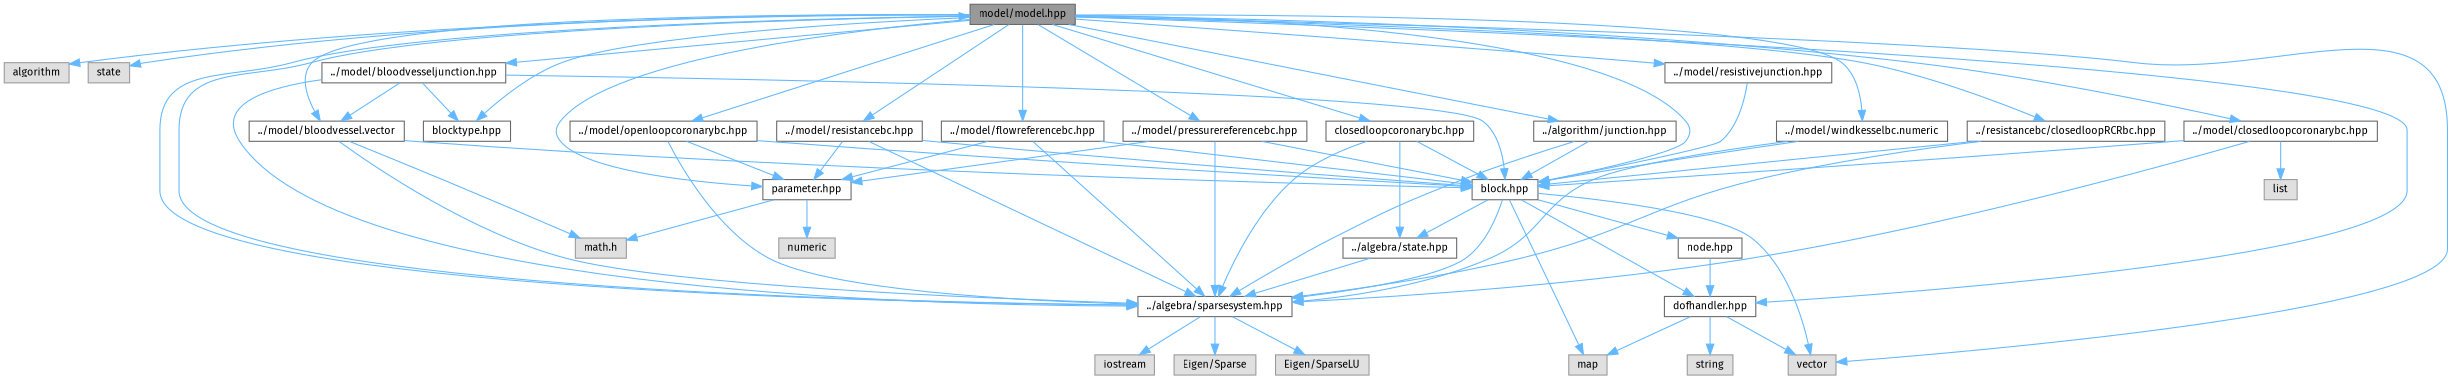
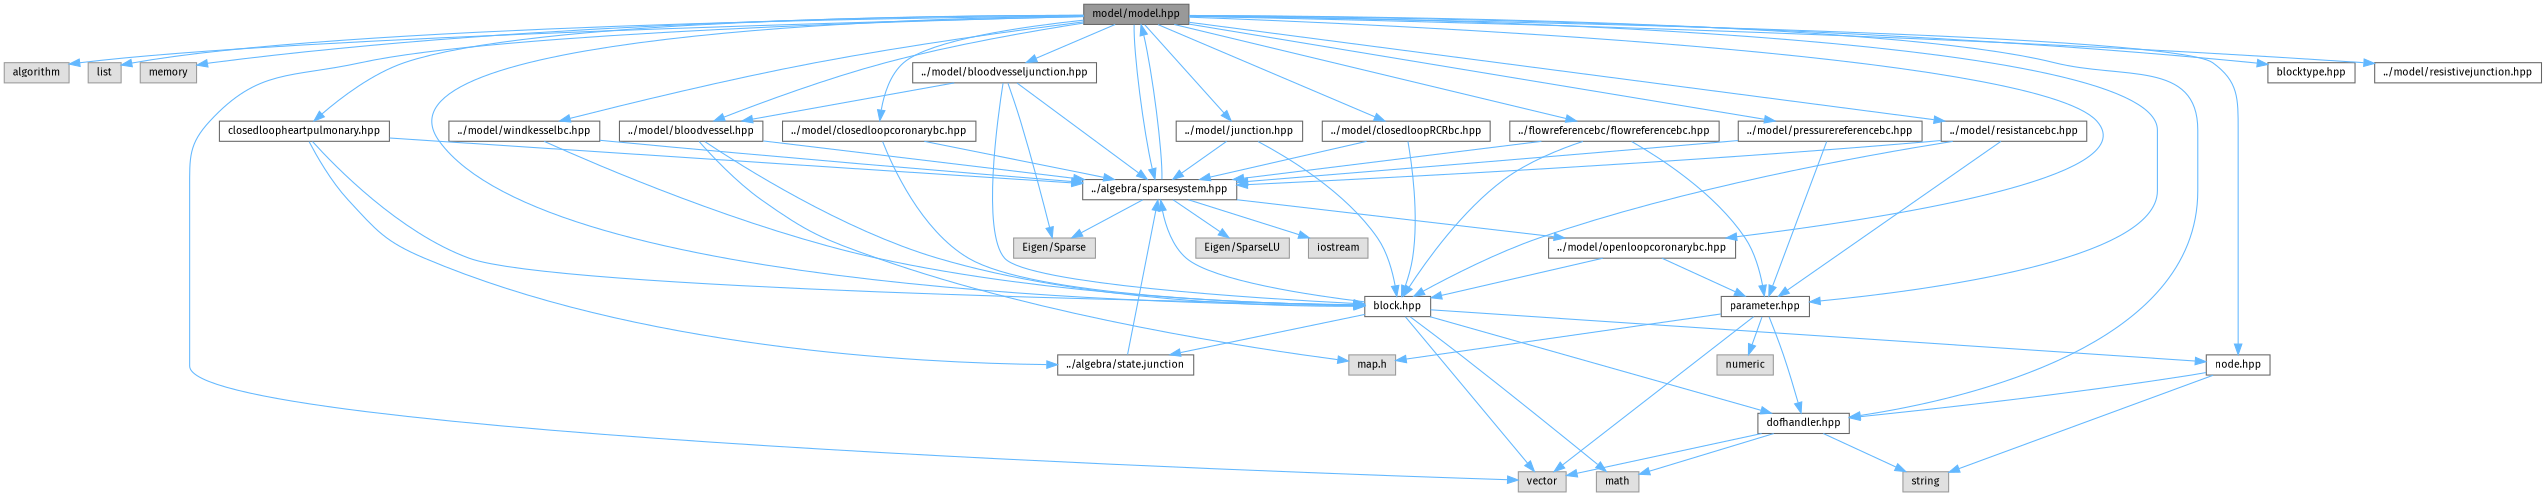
none -> (1847, 32)
(109, 73) -> (168, 73)
(437, 98) -> (1030, 155)
(327, 131) -> (691, 131)
(1023, 131) -> (1614, 131)
(1400, 131) -> (304, 131)
(1605, 131) -> (1239, 131)
(1862, 131) -> (524, 131)
(2066, 131) -> (1406, 131)
(1702, 147) -> none
(2281, 155) -> (607, 27)
(1362, 161) -> none
(601, 248) -> (1372, 365)
(1400, 248) -> (1126, 365)
(868, 284) -> (1395, 218)
none -> (1785, 359)
(1588, 365) -> (1618, 482)
none -> (1658, 391)
none -> (2086, 422)
